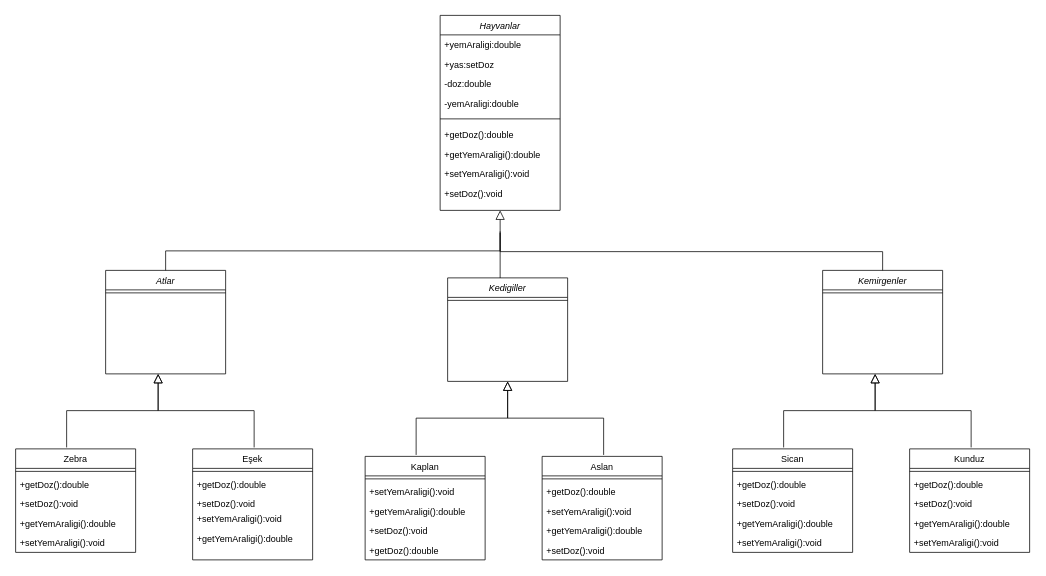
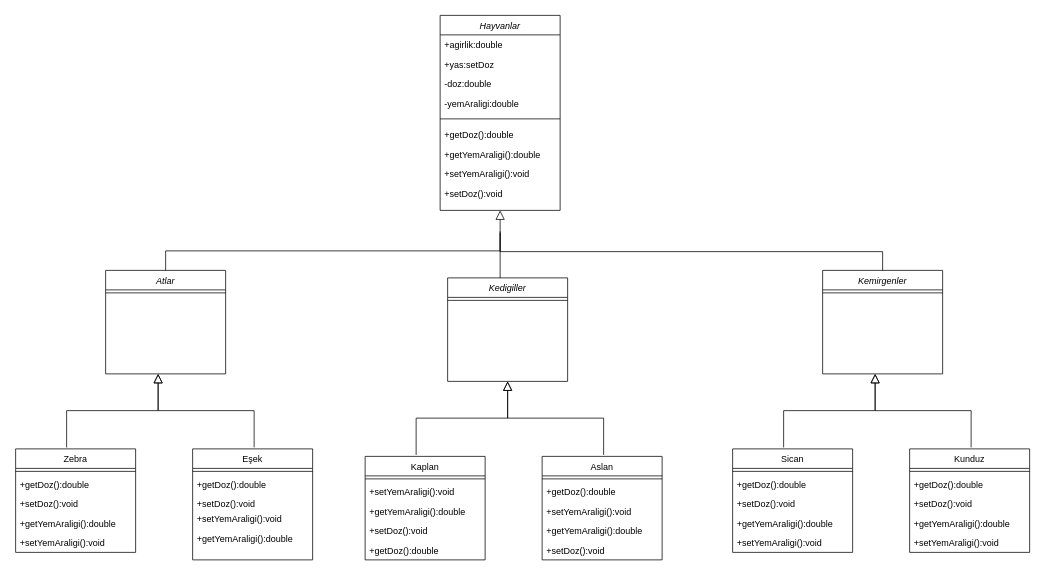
(484, 45) -> (476, 45)
